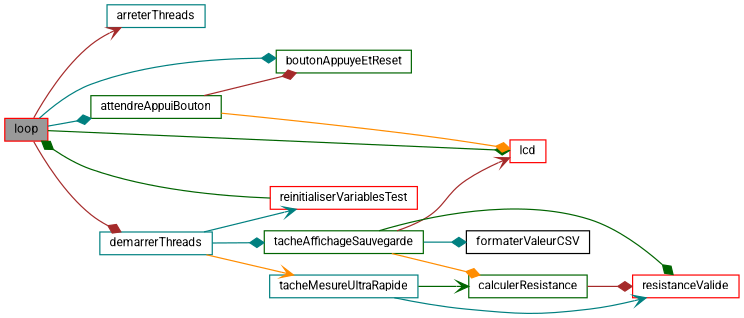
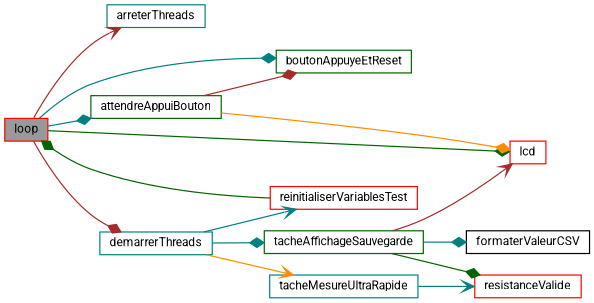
(528, 286) -> none
